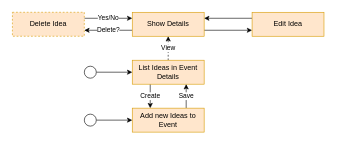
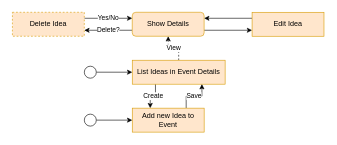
(168, 24) -> (168, 24)
(168, 72) -> (179, 72)
(168, 120) -> (168, 120)
